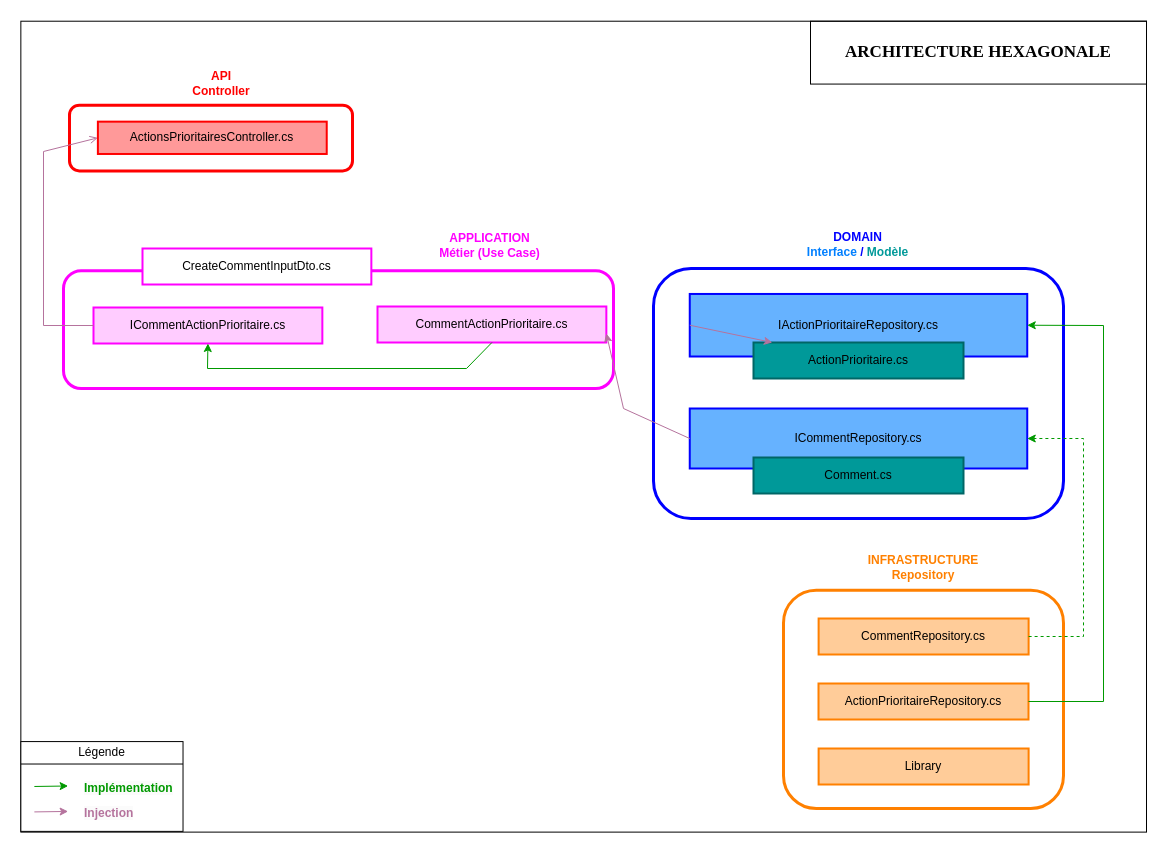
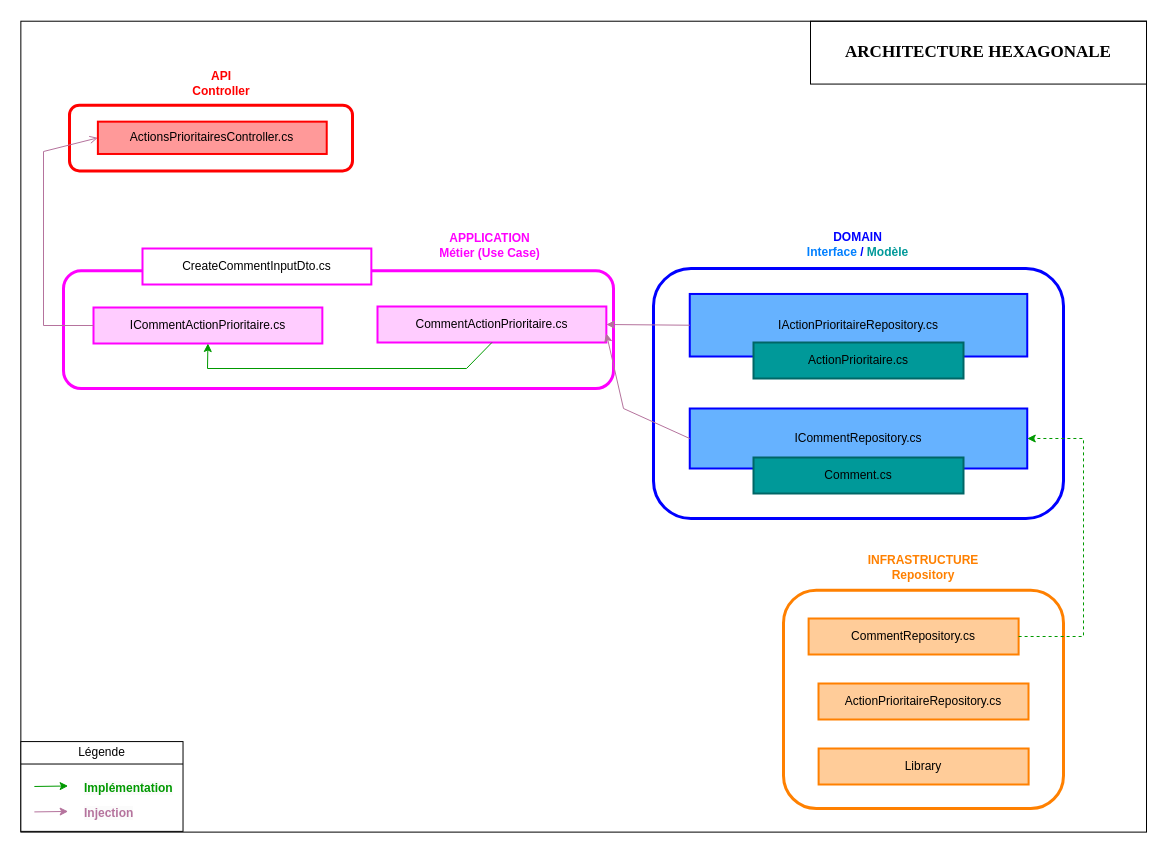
(728, 333) -> (652, 325)
(1104, 517) -> none
(924, 637) -> (914, 637)
